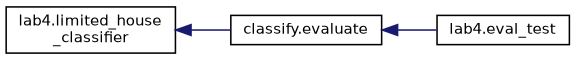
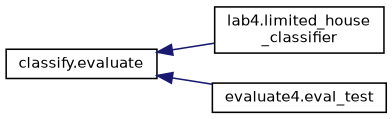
(211, 30) -> (193, 46)
(503, 30) -> (299, 98)
